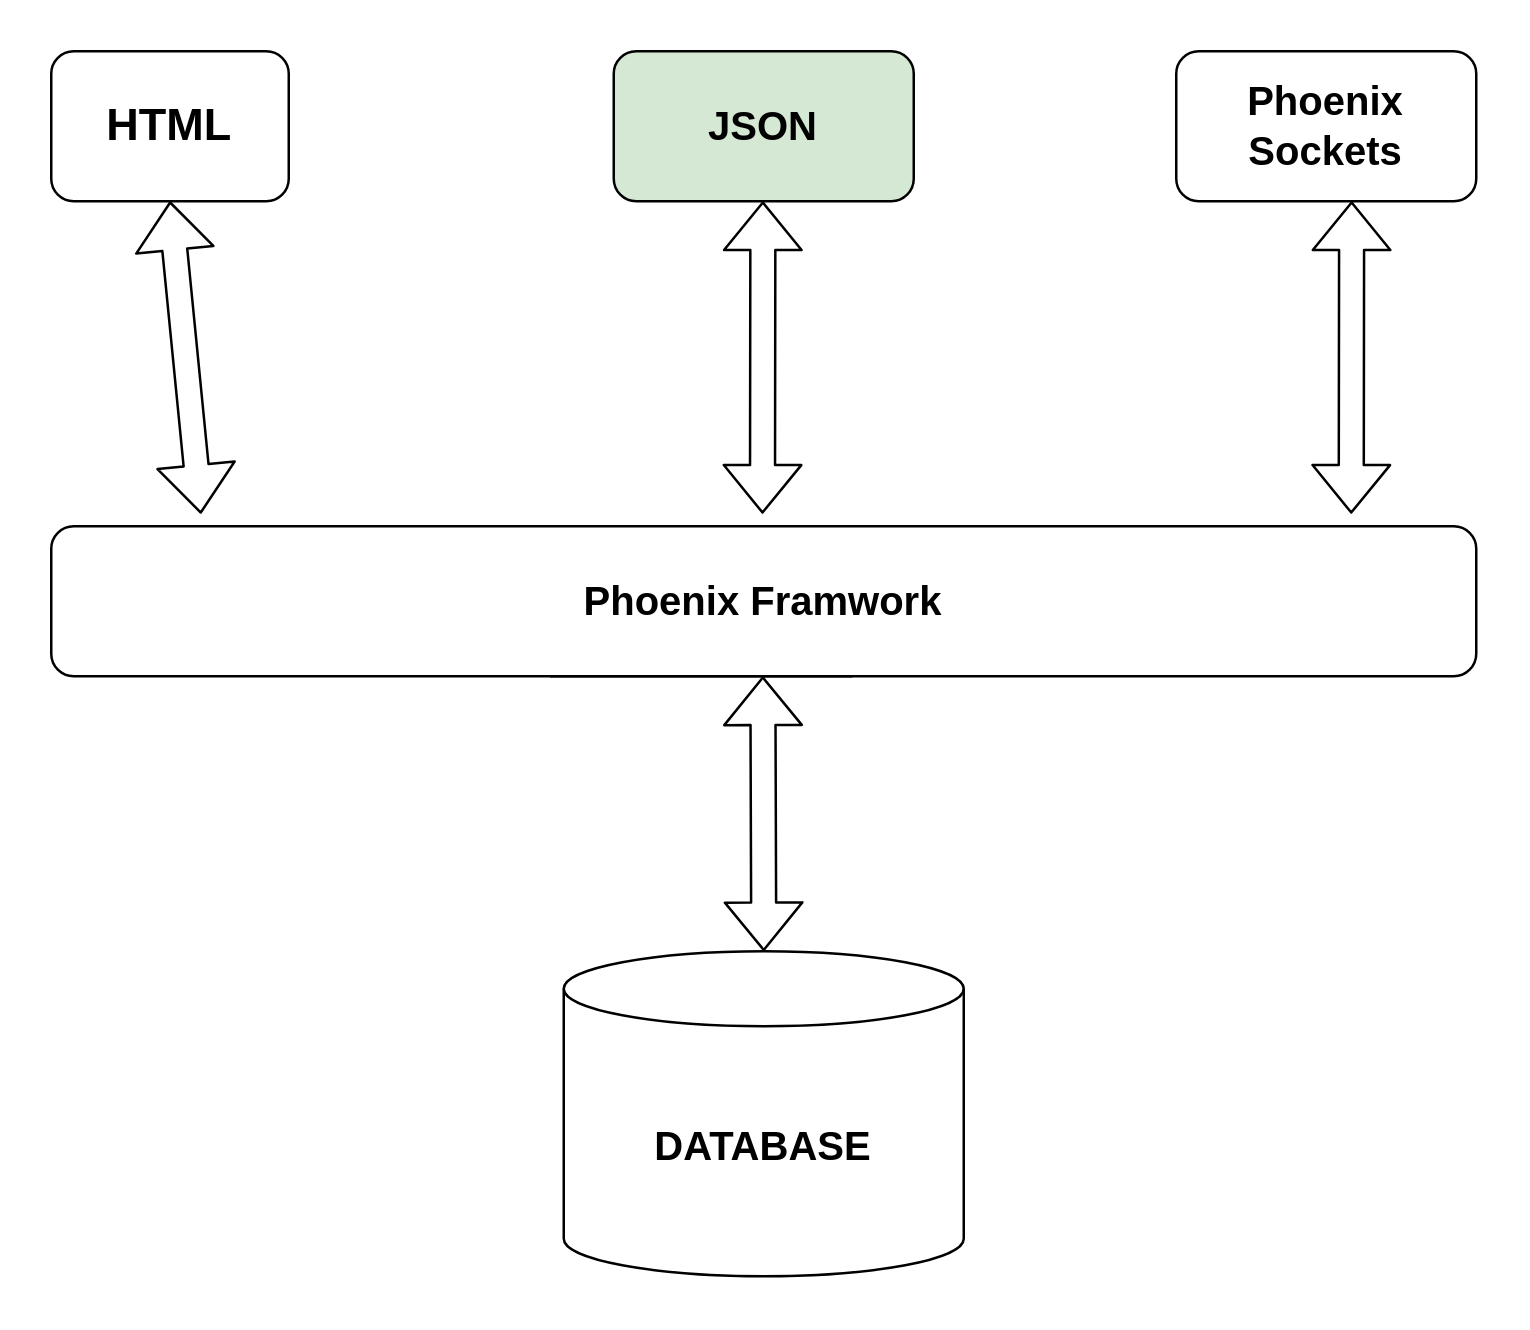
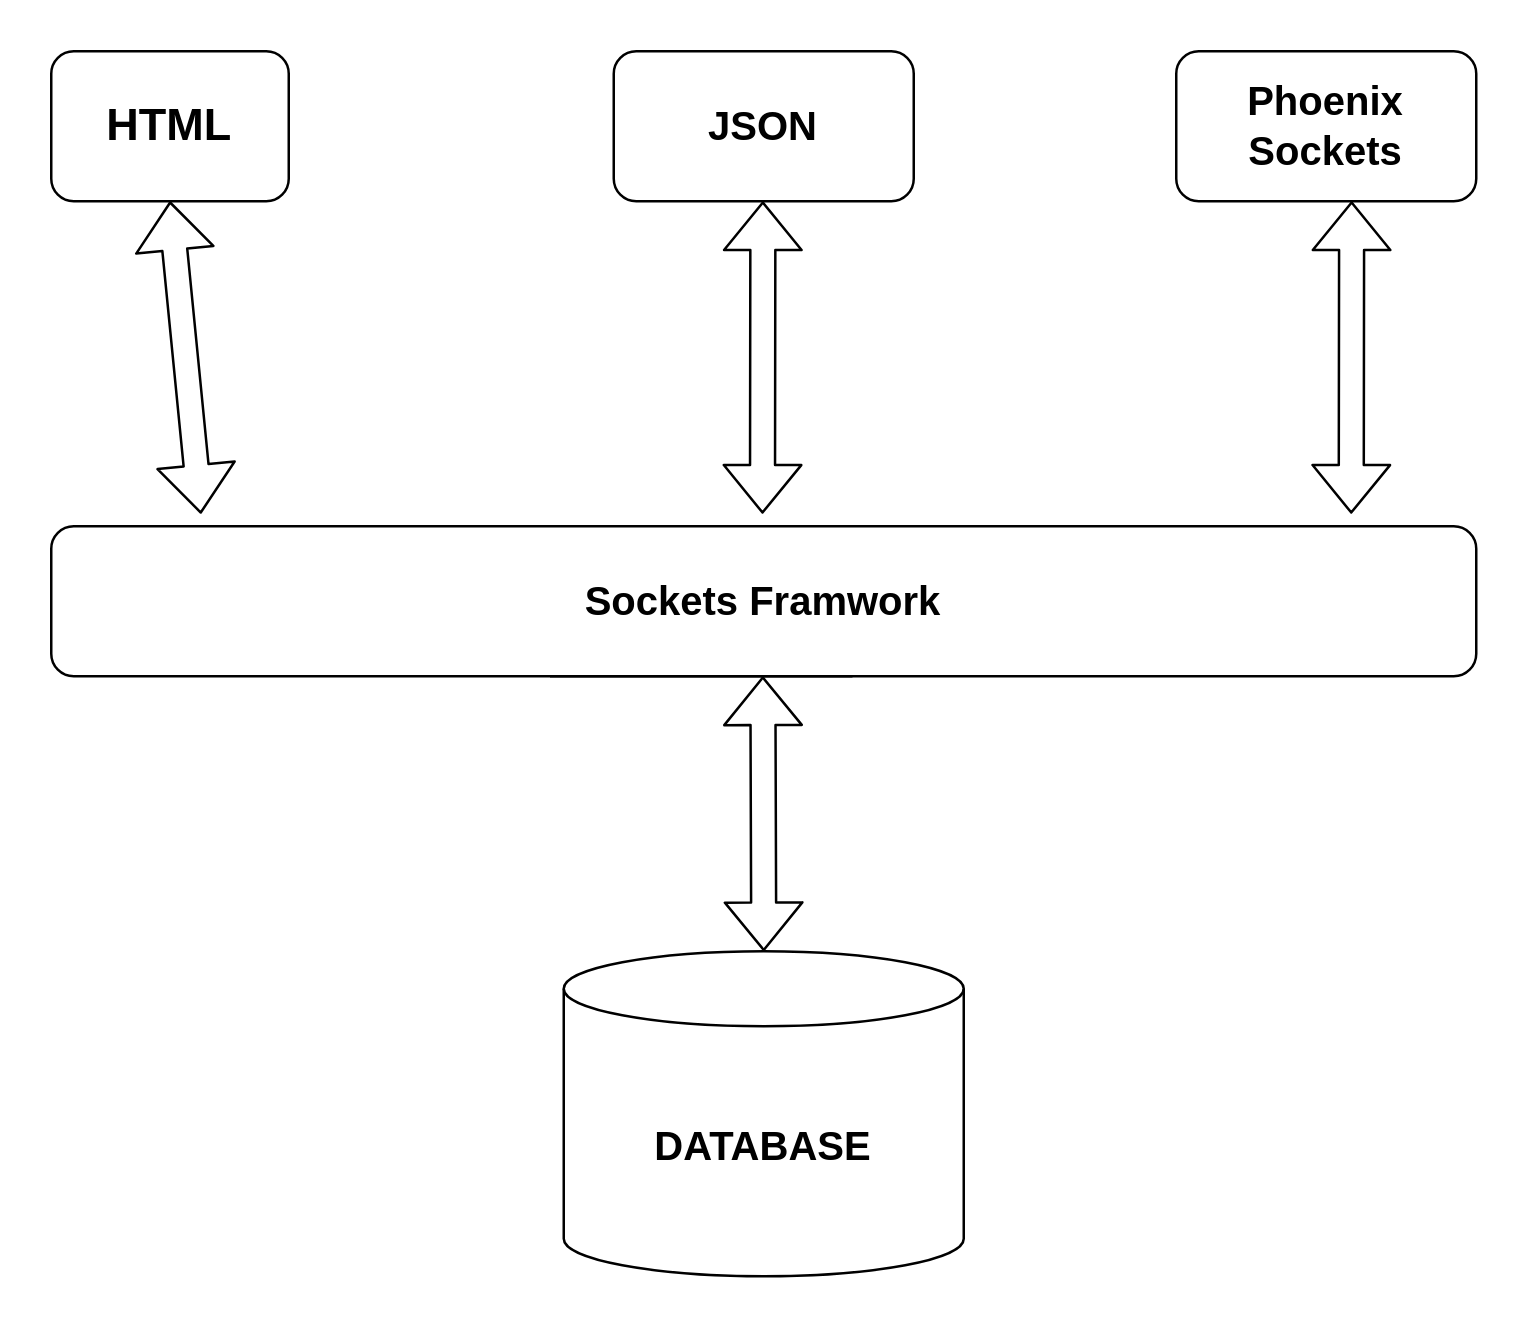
(764, 126) -> (764, 126)
(764, 601) -> (764, 601)
